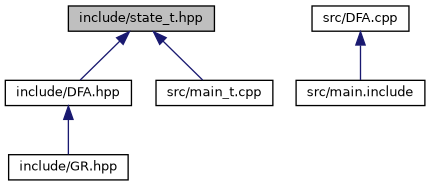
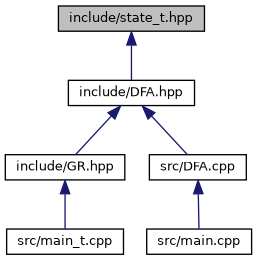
(183, 61) -> (65, 211)
(360, 93) -> (199, 242)
none -> (169, 135)
